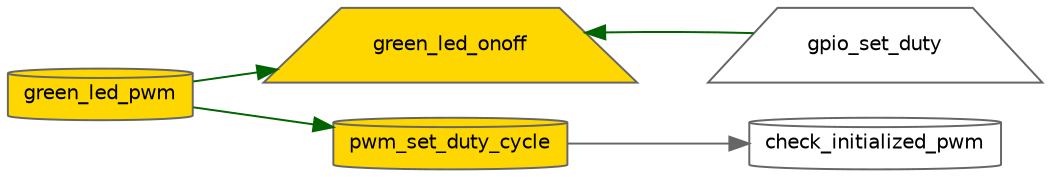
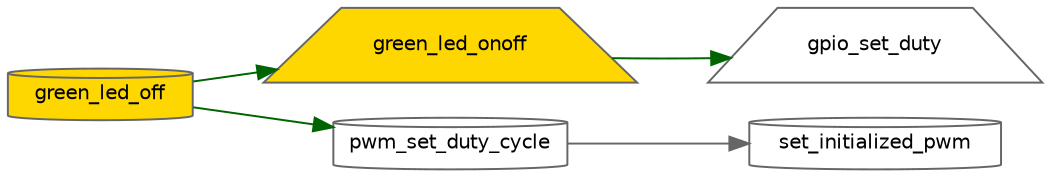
(680, 32) -> (661, 59)
(100, 94) -> (100, 94)
(450, 144) -> (450, 144)
(875, 144) -> (875, 144)
